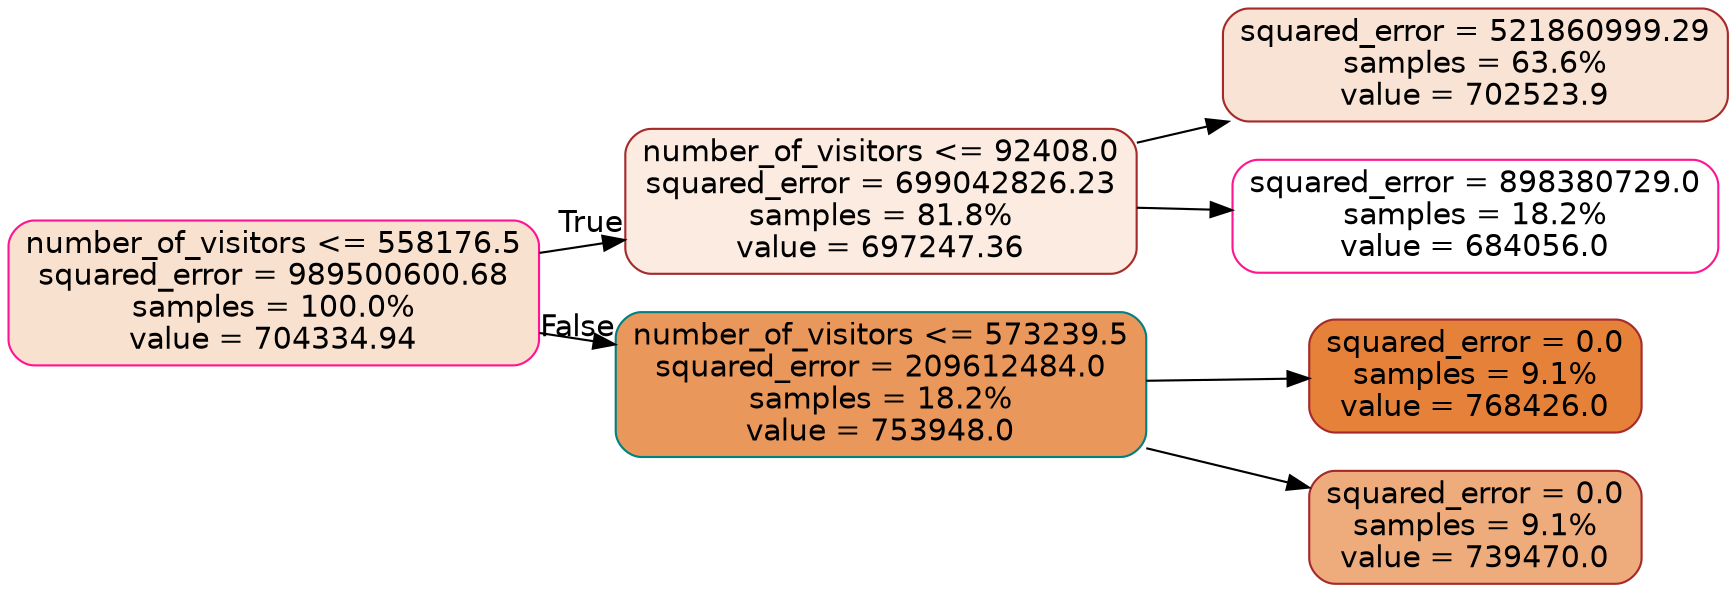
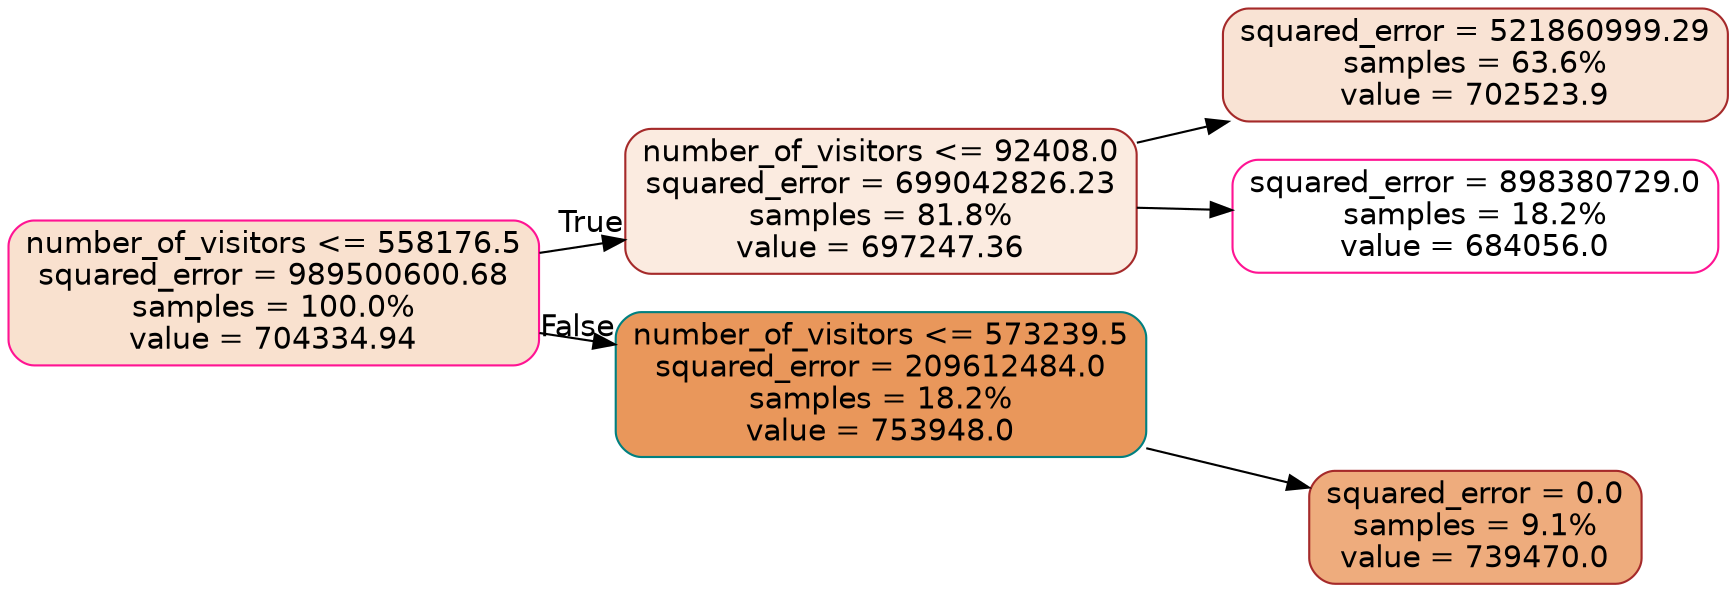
(1475, 376) -> none
